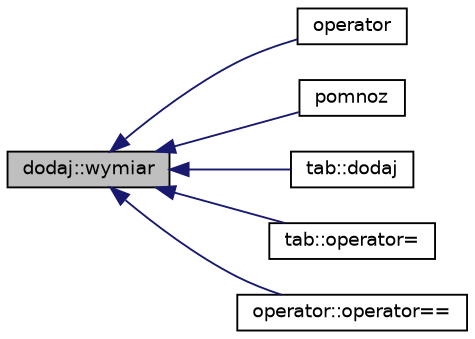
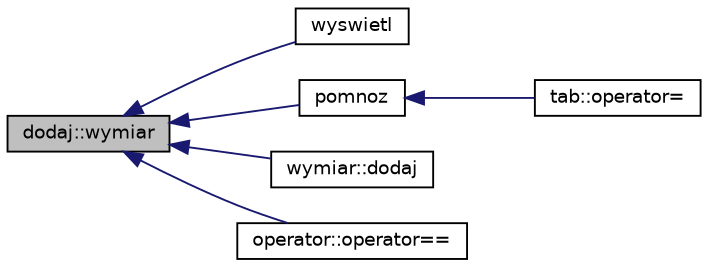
(352, 26) -> (352, 26)
(352, 170) -> (352, 170)
(229, 208) -> (479, 98)
